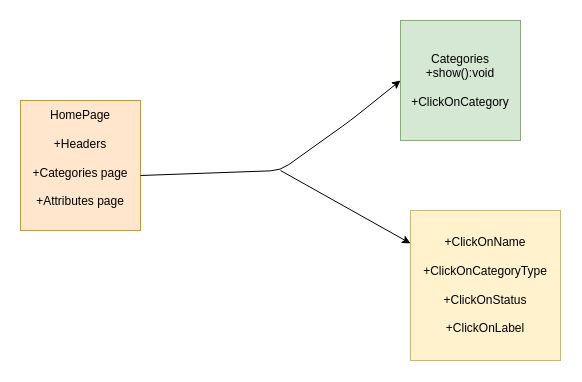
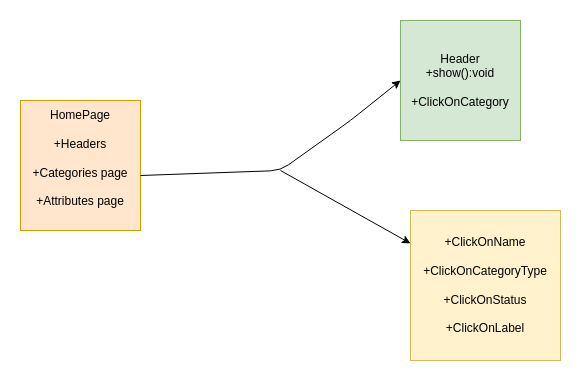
(461, 81) -> (461, 81)
